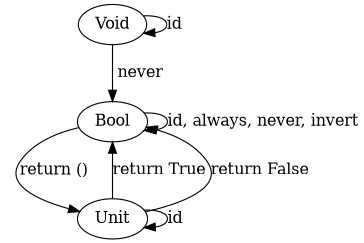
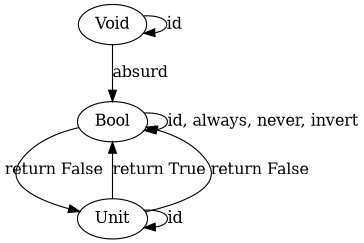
(140, 73) -> (140, 73)
(54, 170) -> (54, 170)
